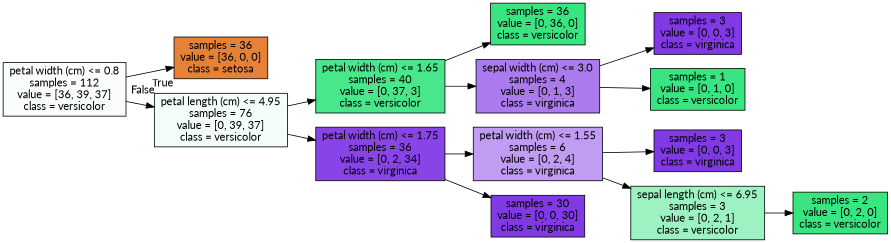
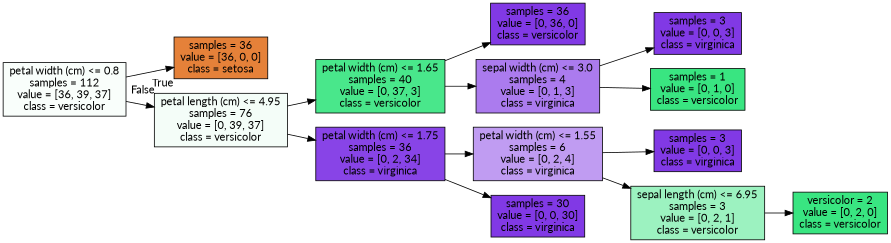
(538, 24) -> (538, 24)
(840, 213) -> (840, 213)
